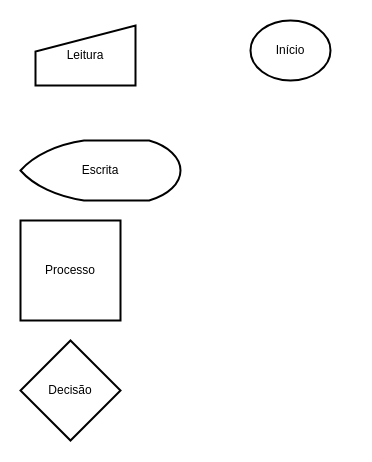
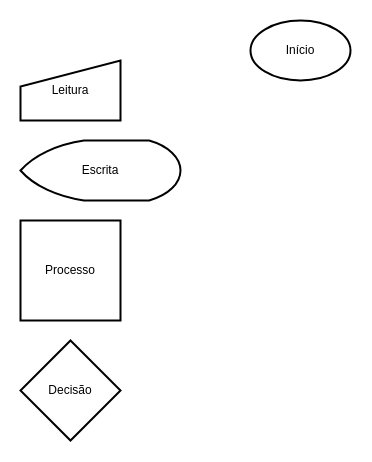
(291, 51) -> (301, 51)
(86, 56) -> (71, 91)
